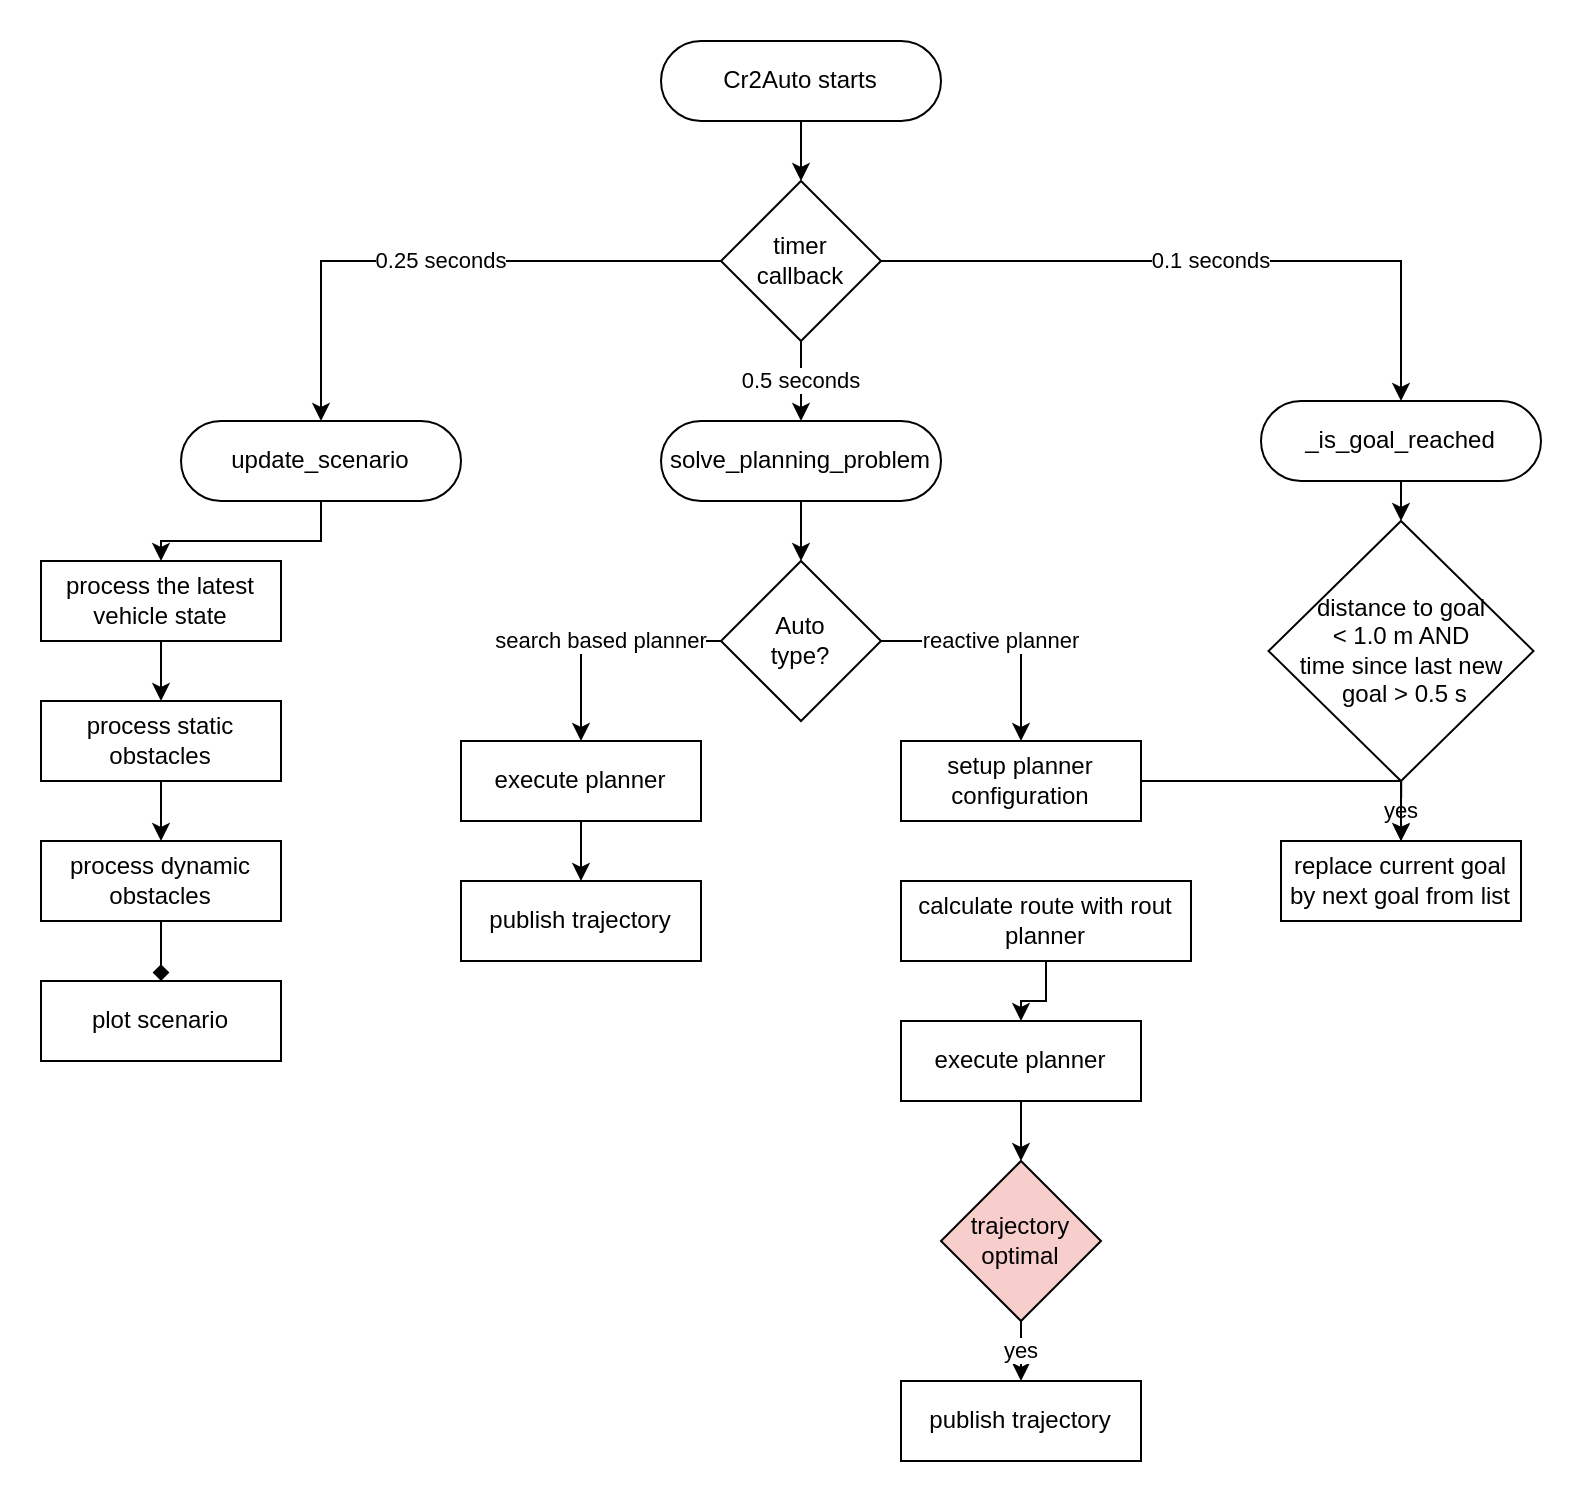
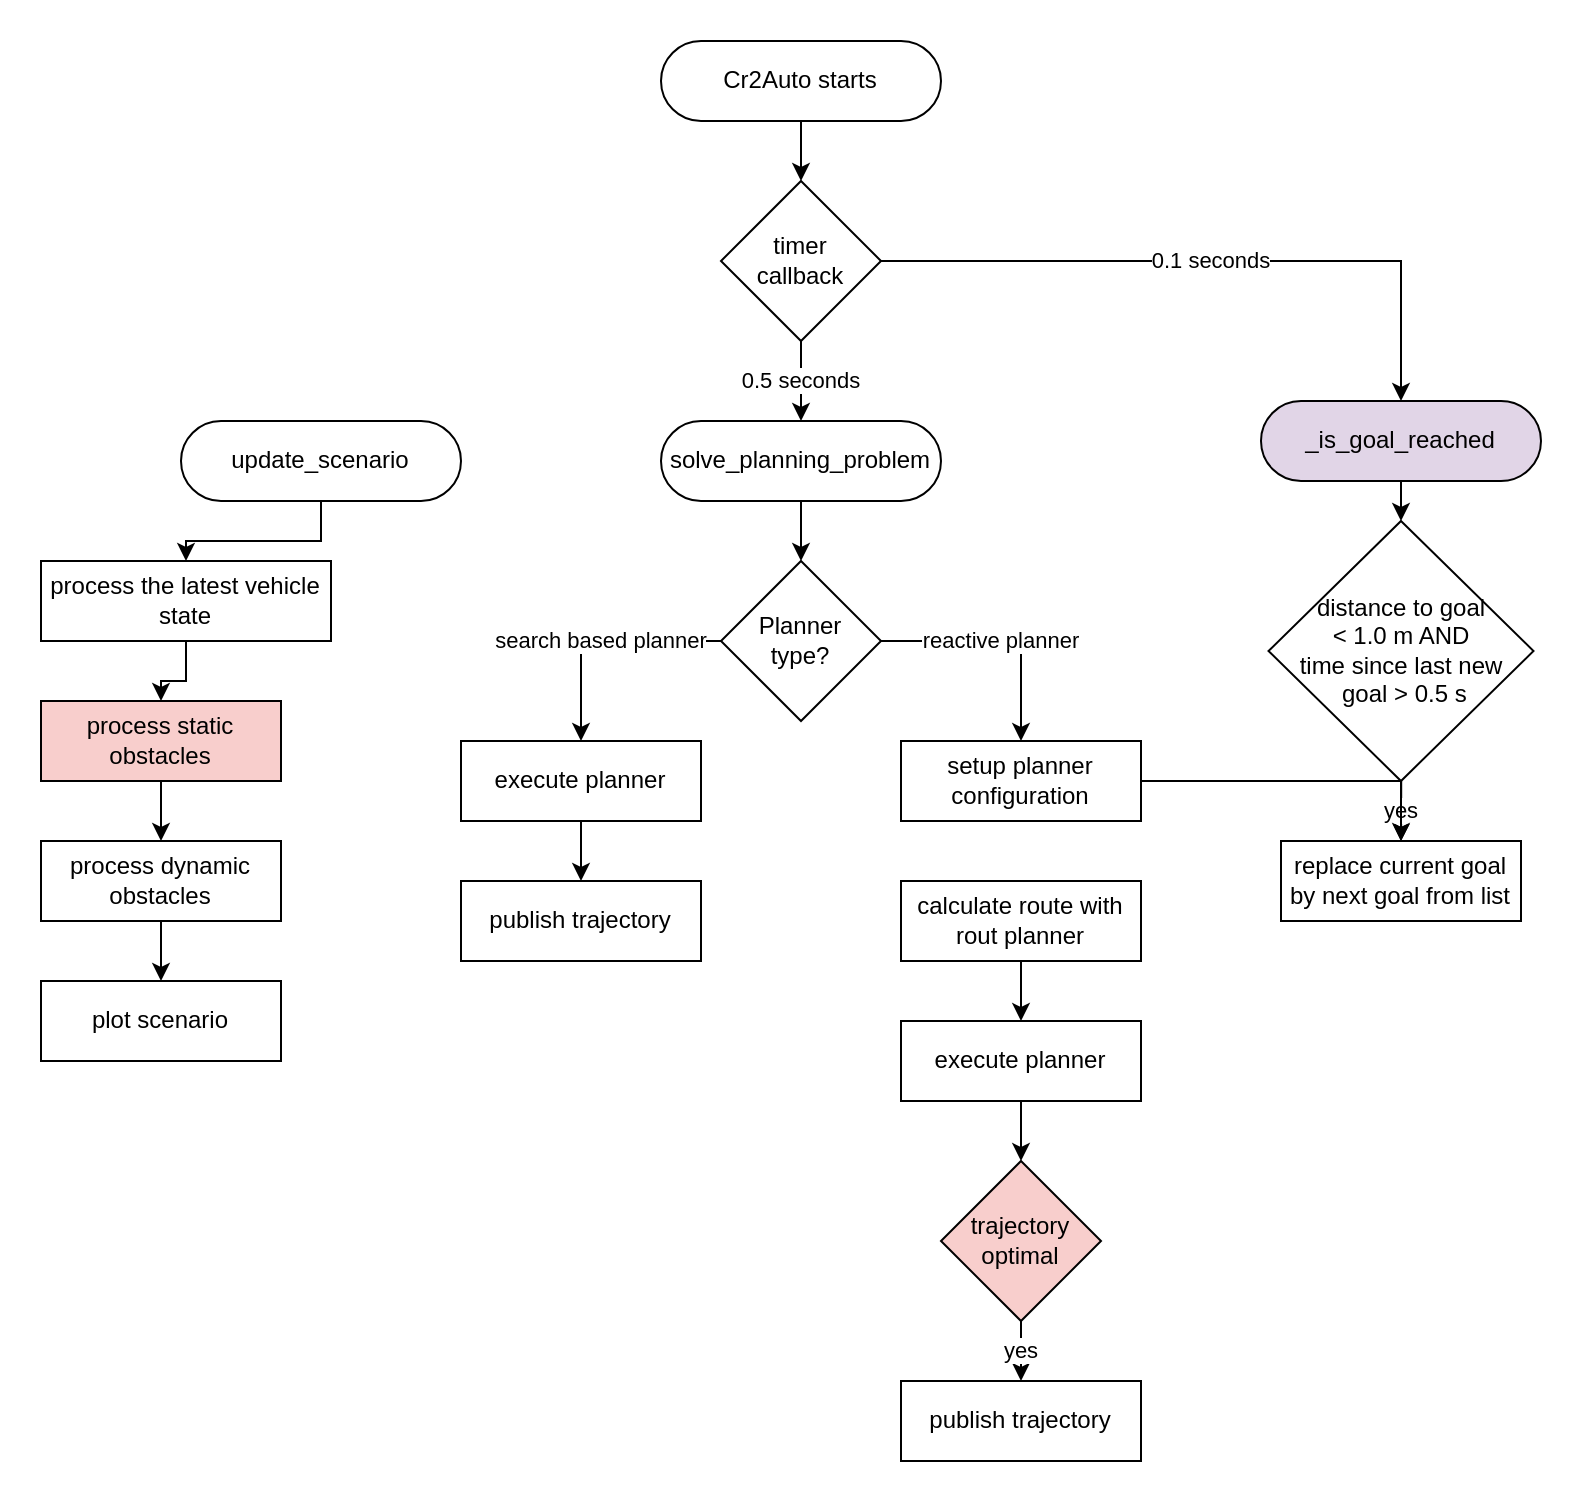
(448, 261) -> none
(1401, 441) -> (1401, 441)
(161, 601) -> (186, 601)
(801, 641) -> (801, 641)
(161, 741) -> (161, 741)
(1046, 921) -> (1021, 921)
(161, 965) -> (161, 966)
